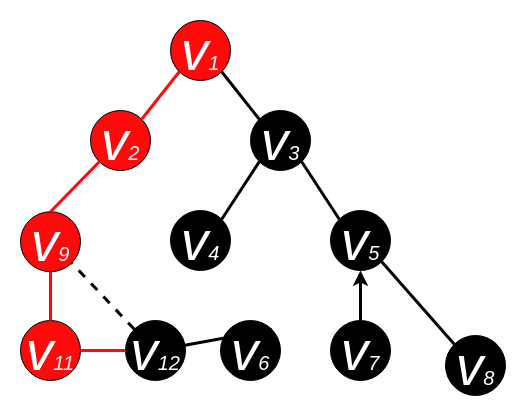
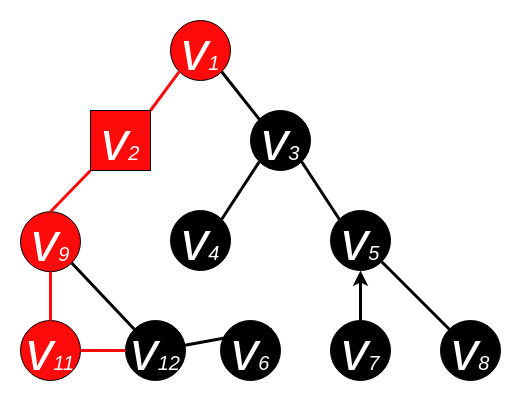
(121, 141) -> (121, 141)
(101, 294) -> (101, 294)
(476, 366) -> (471, 351)
